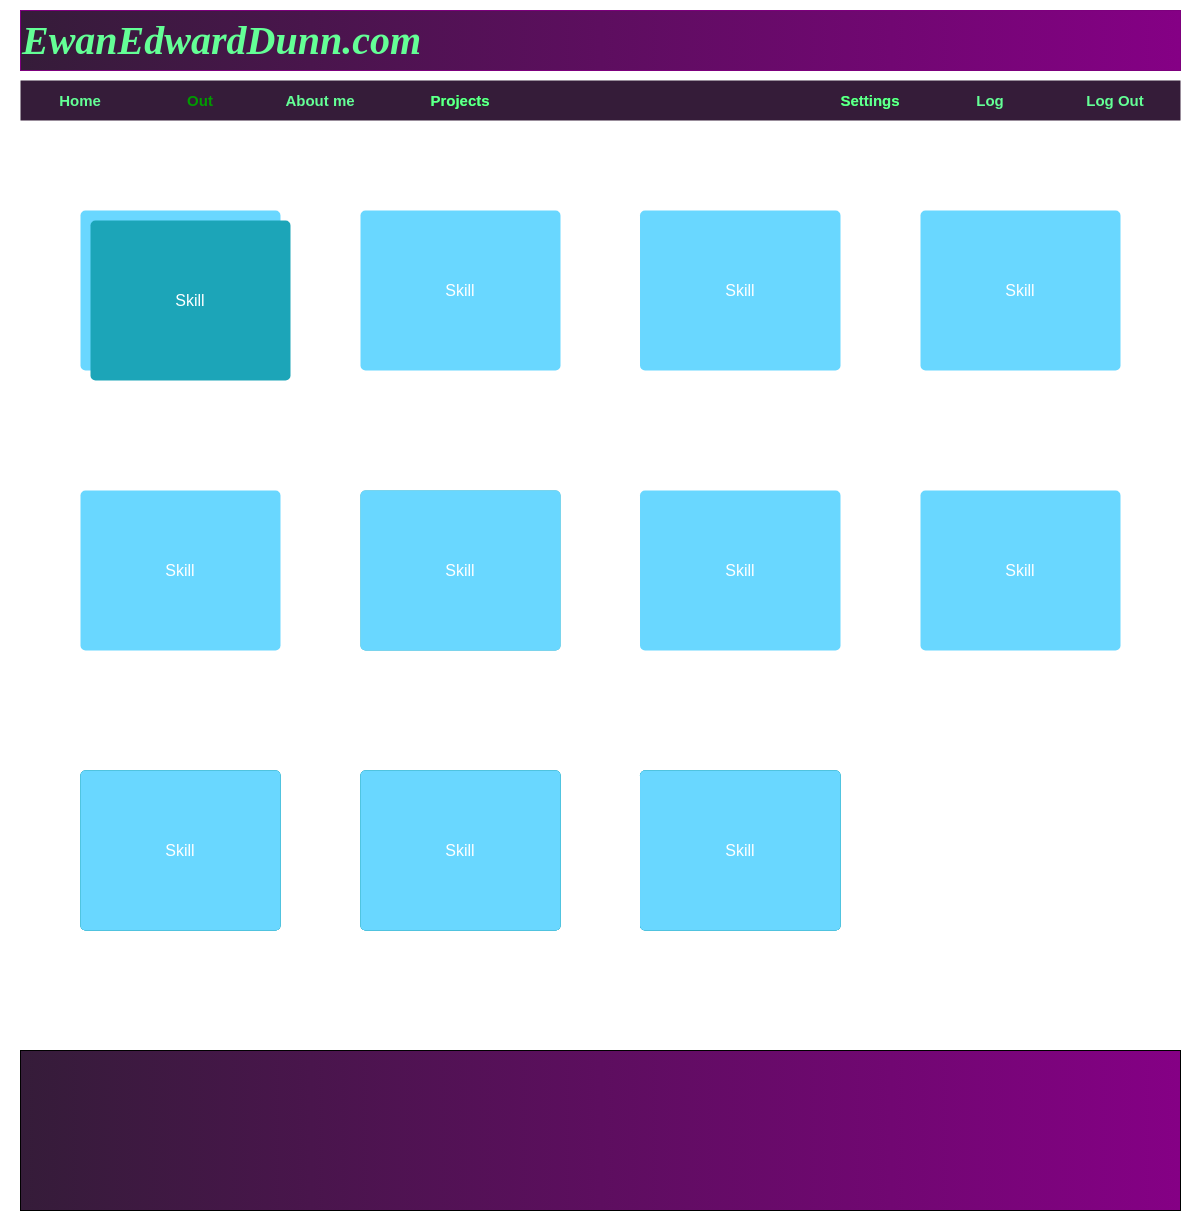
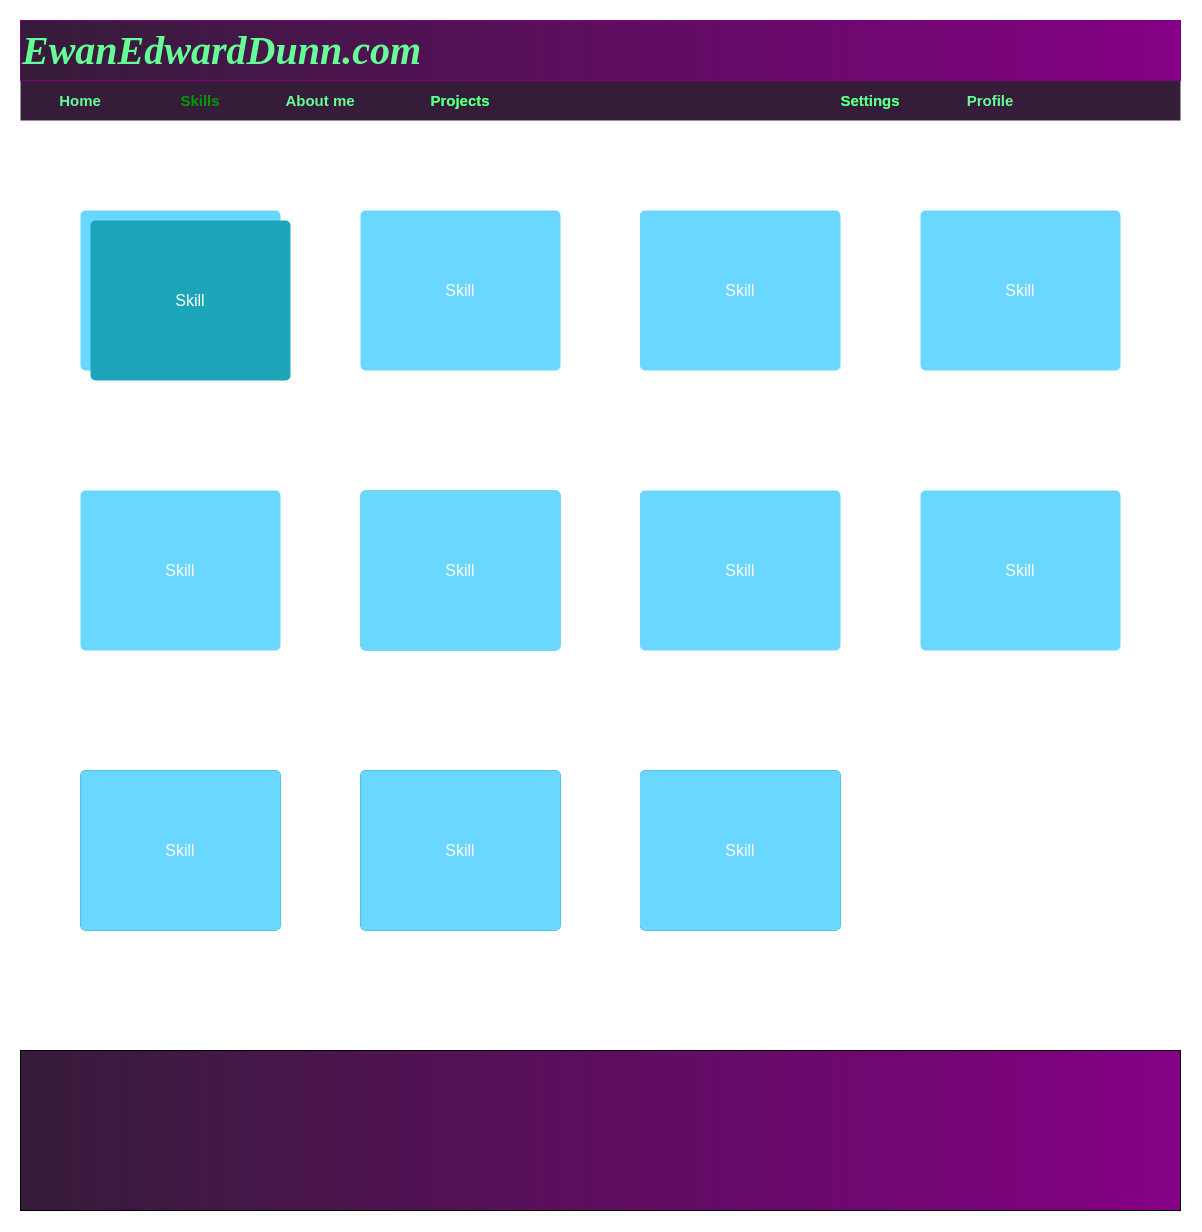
(601, 41) -> (601, 51)
(201, 101) -> (201, 101)
(991, 101) -> (991, 101)
(1115, 101) -> none
